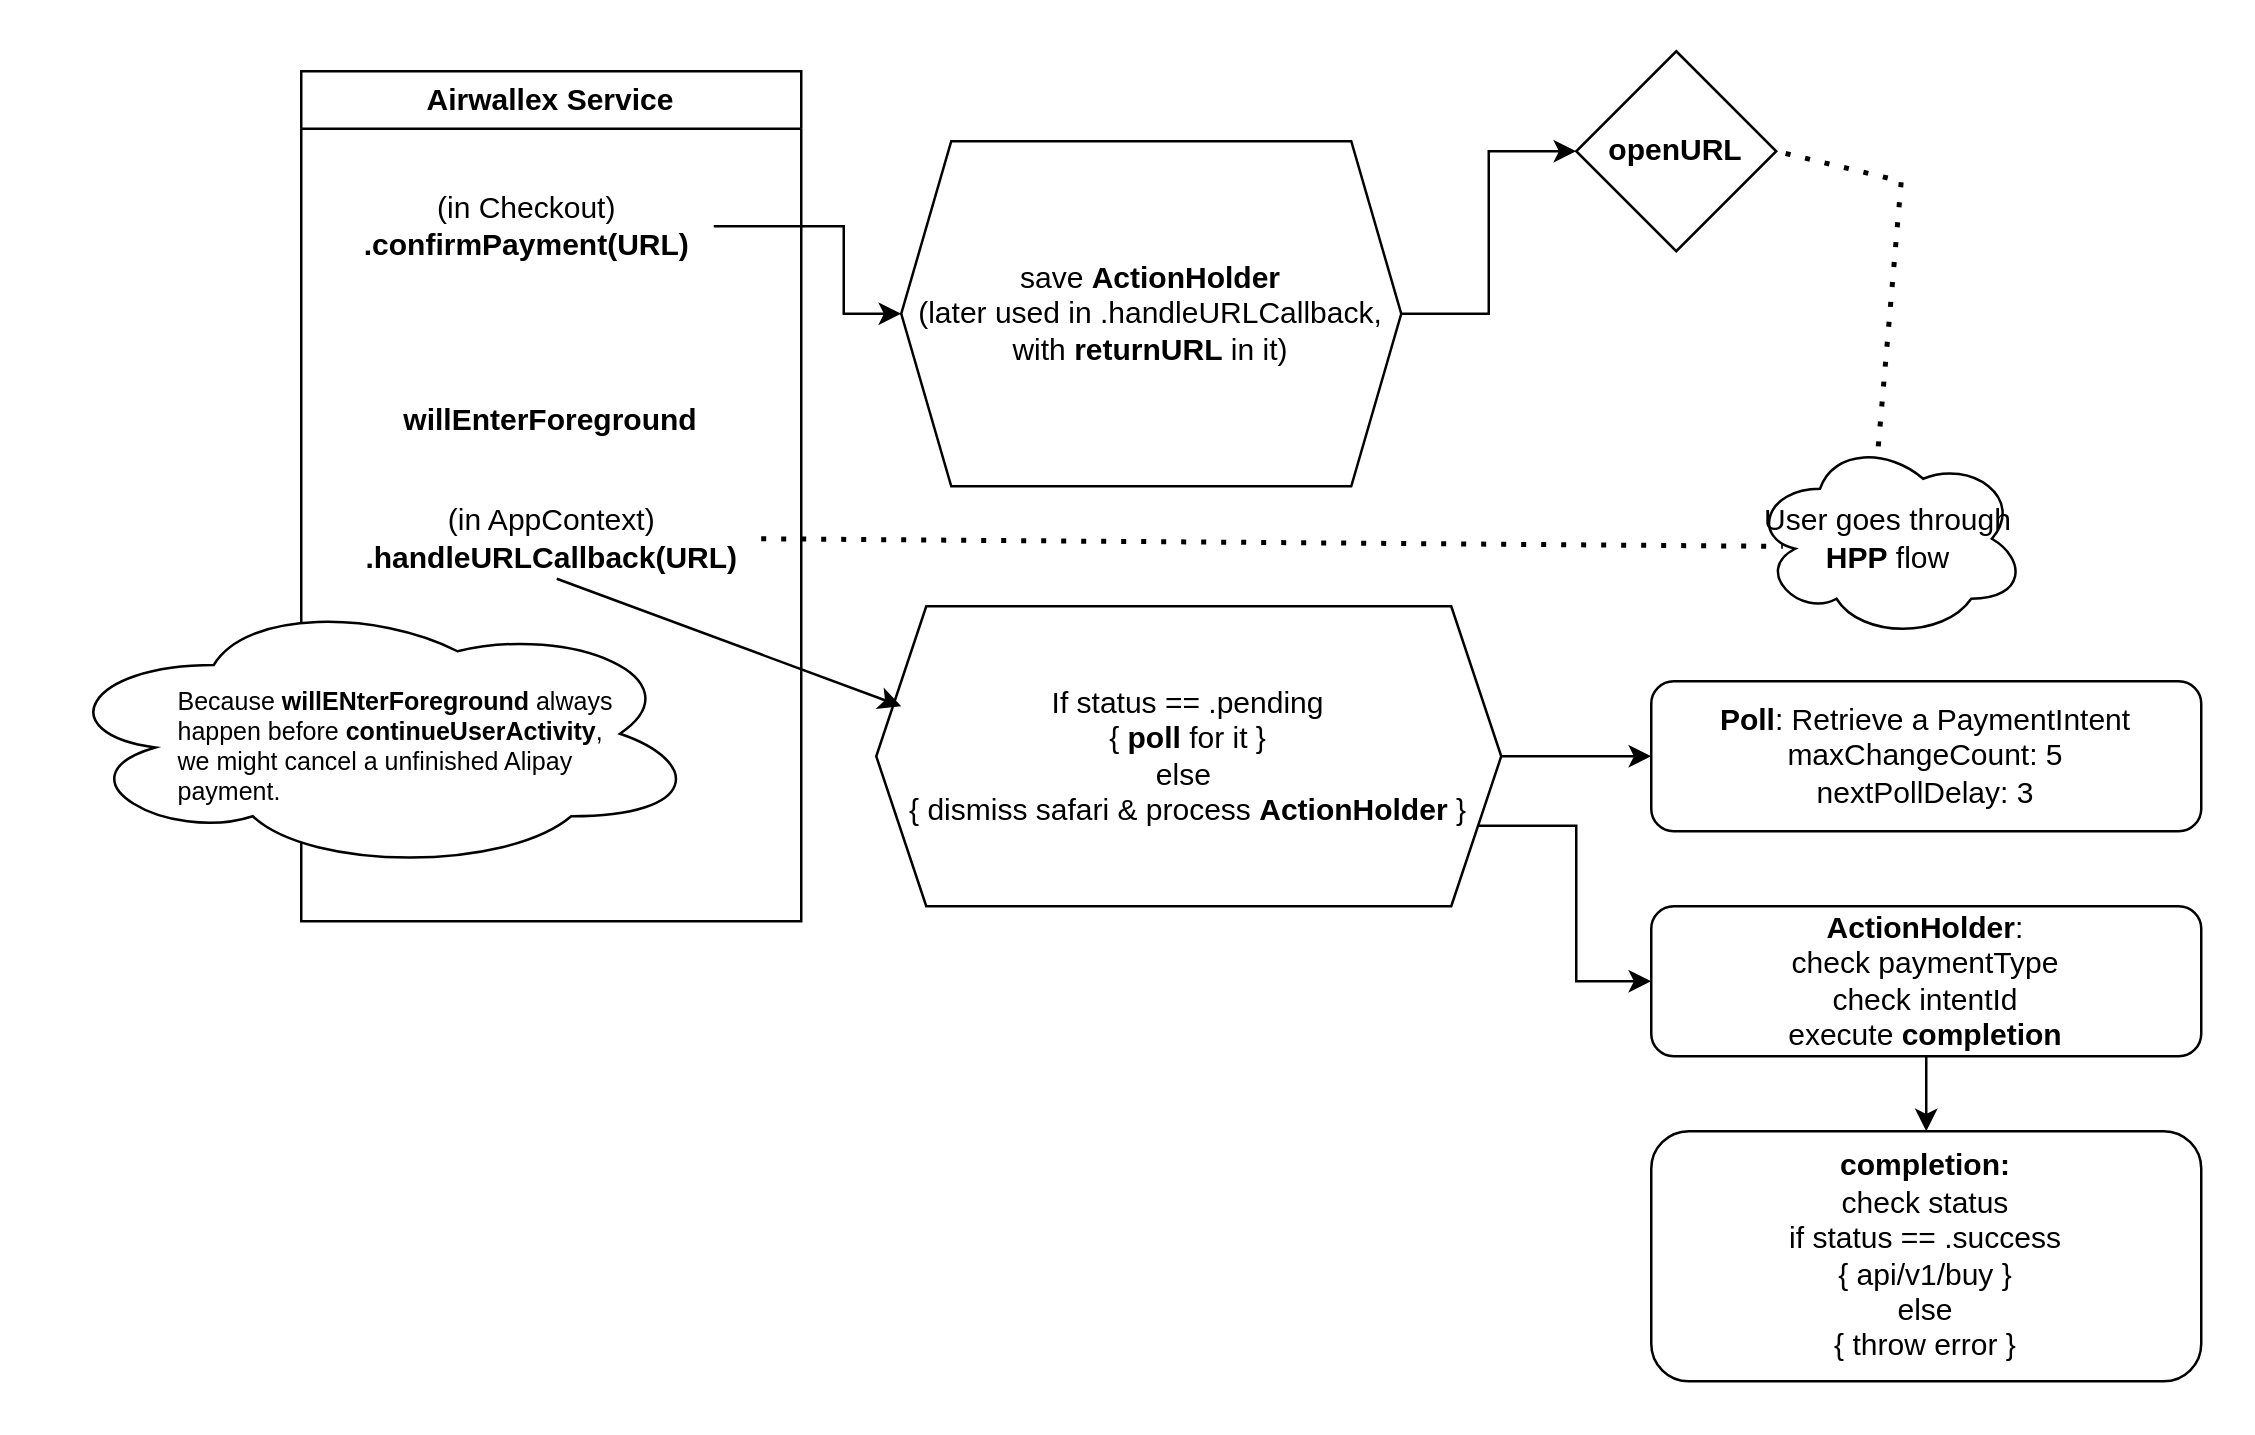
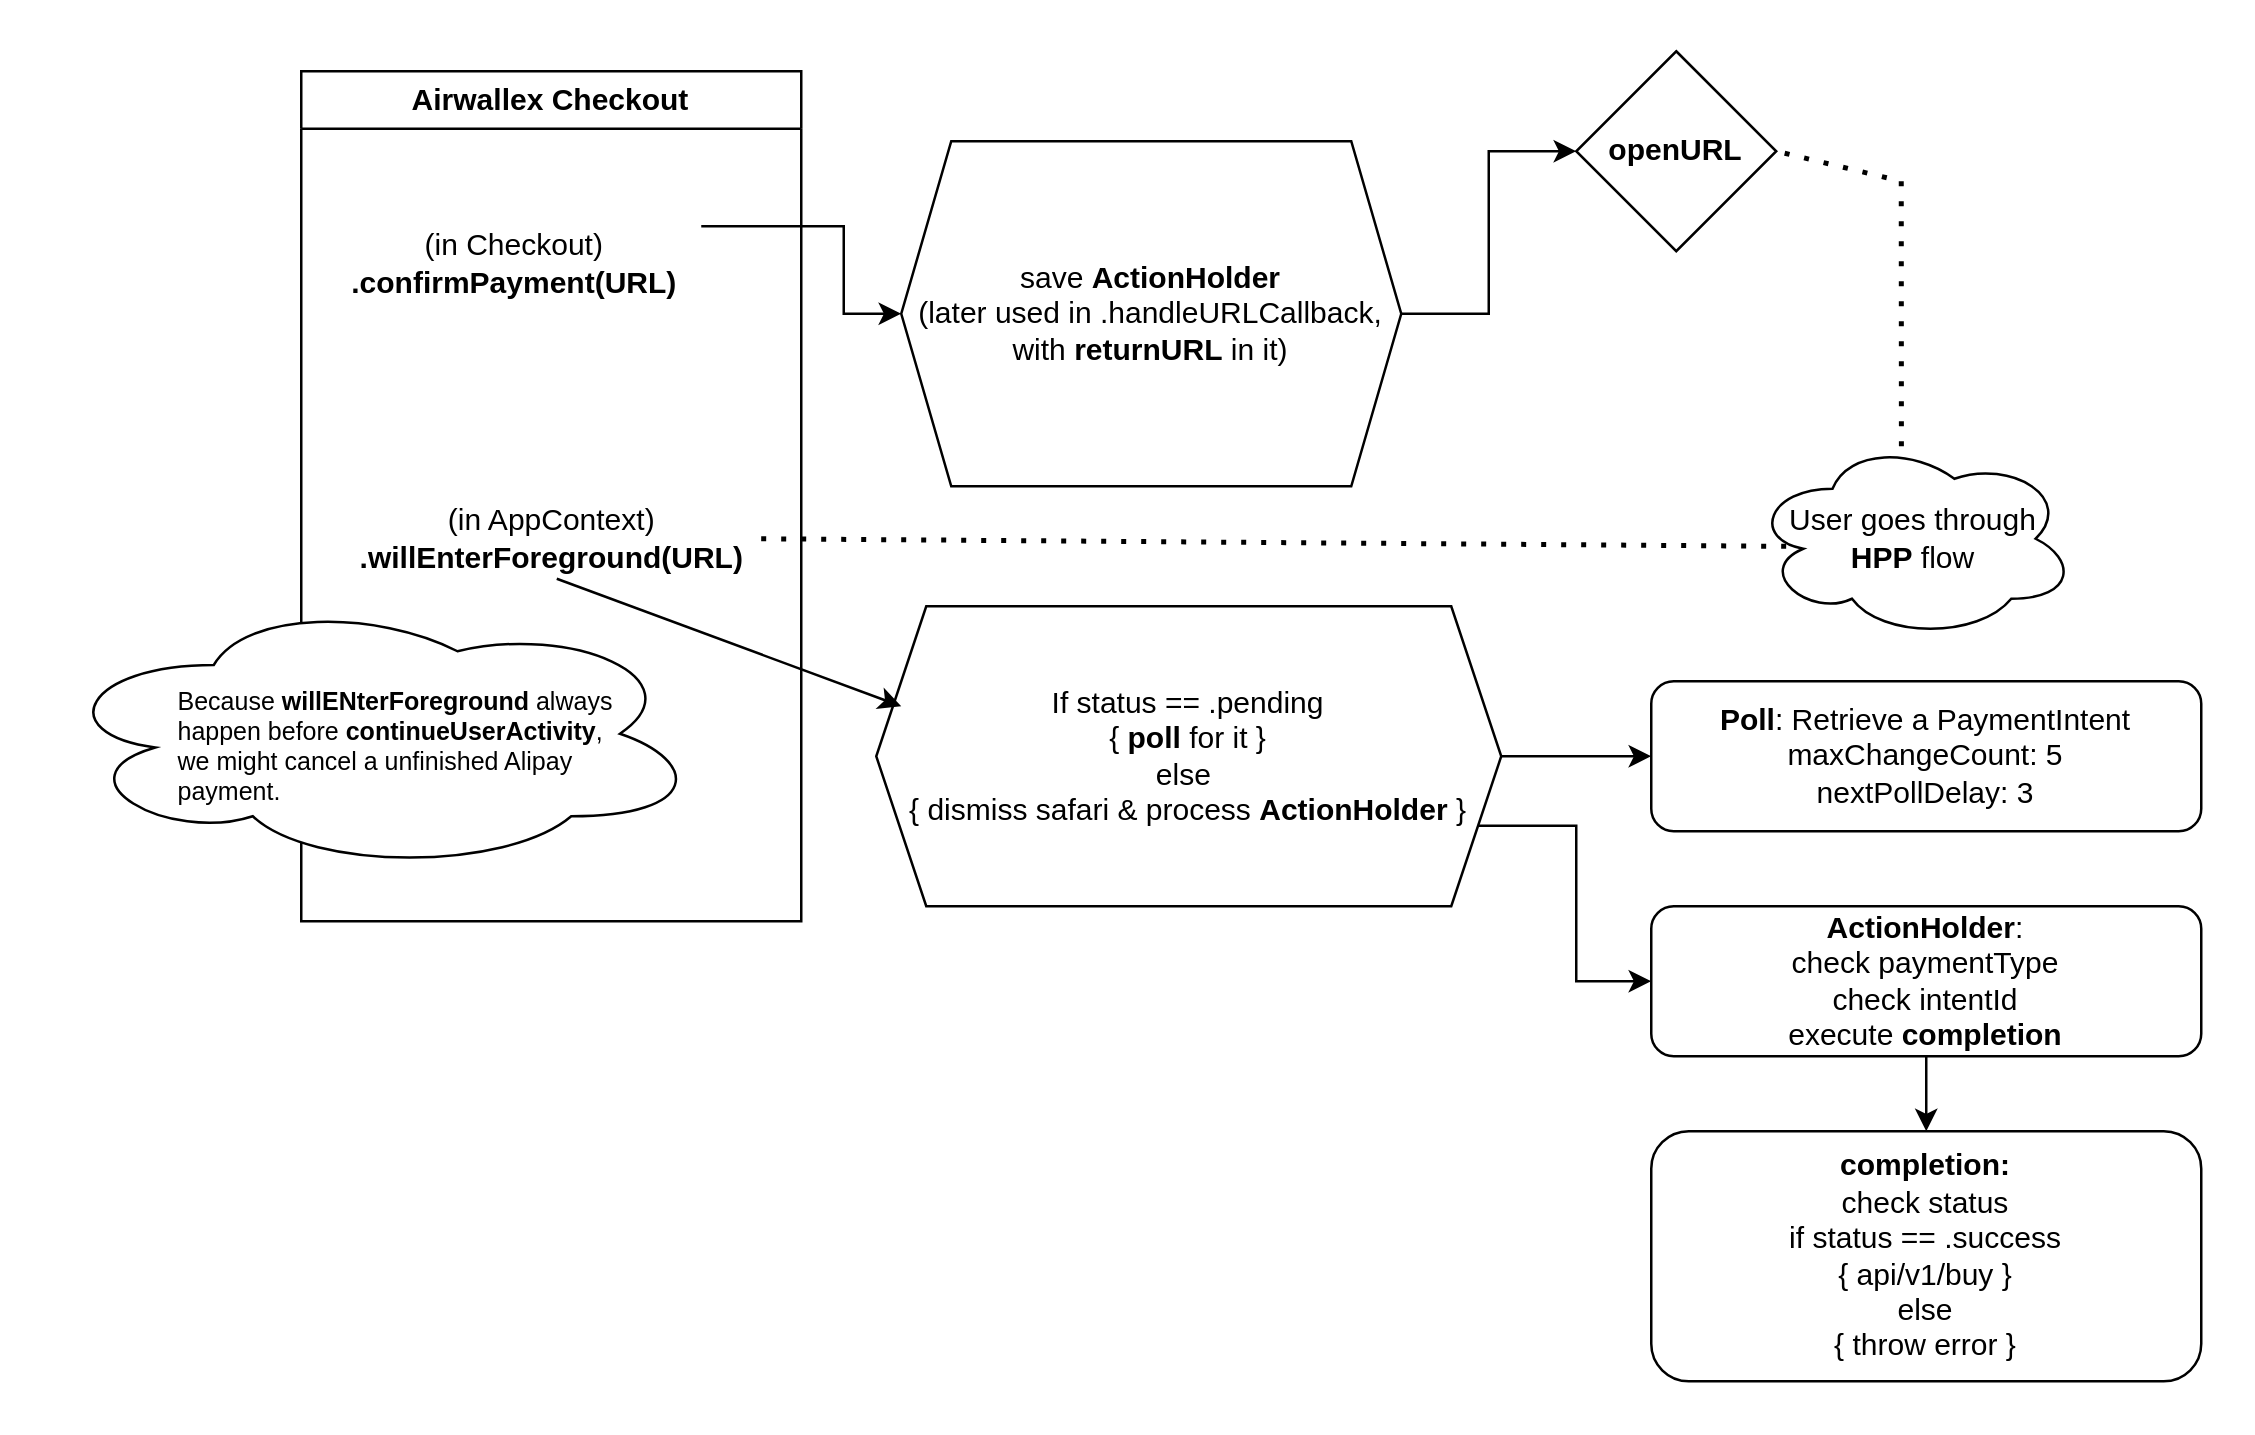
(551, 101) -> (551, 101)
(526, 226) -> (514, 264)
(551, 421) -> none
(553, 539) -> (553, 539)
(1889, 539) -> (1914, 539)
